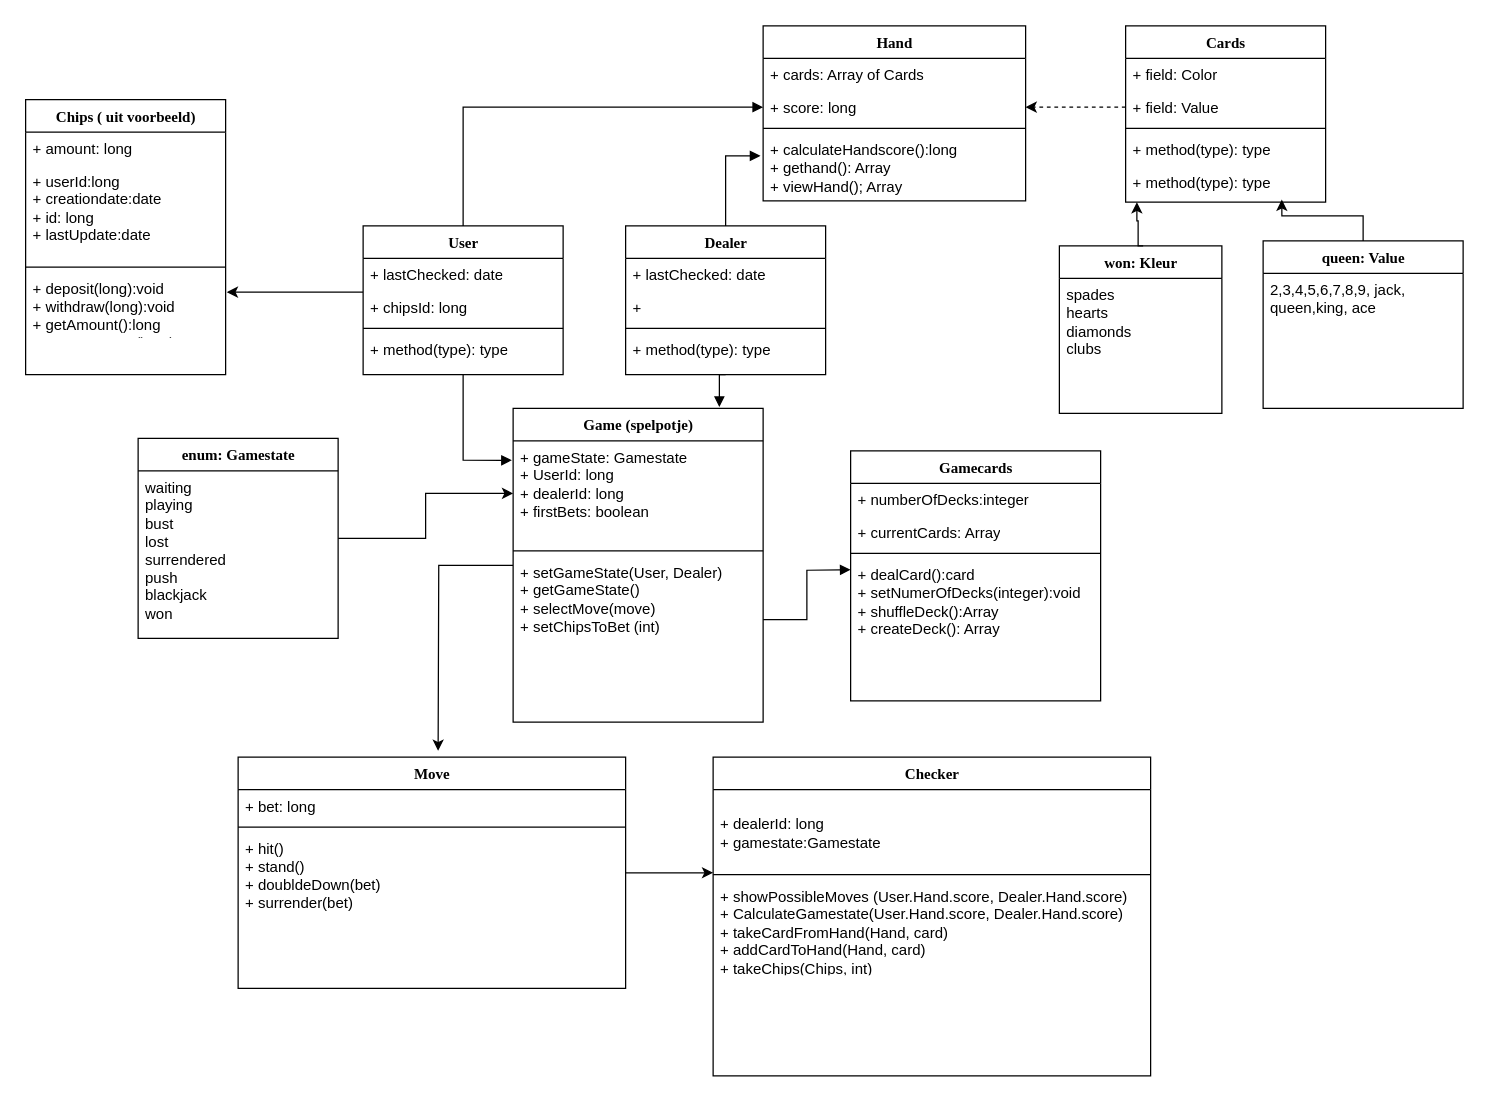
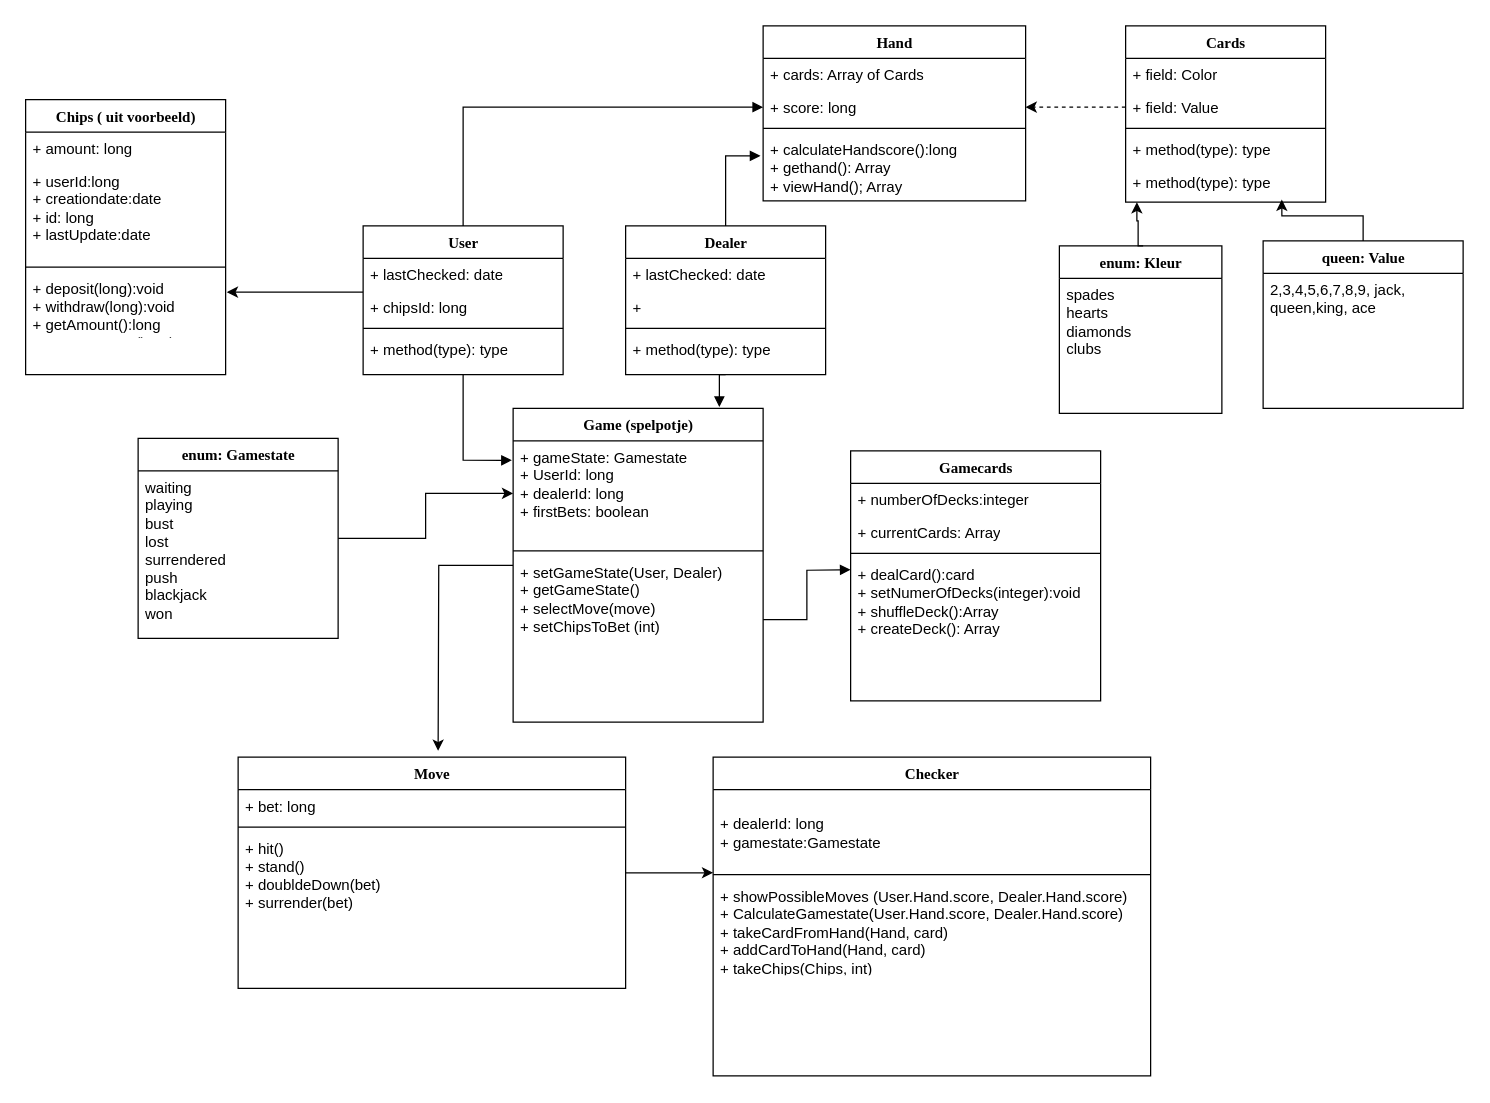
(1141, 263) -> (1141, 263)
